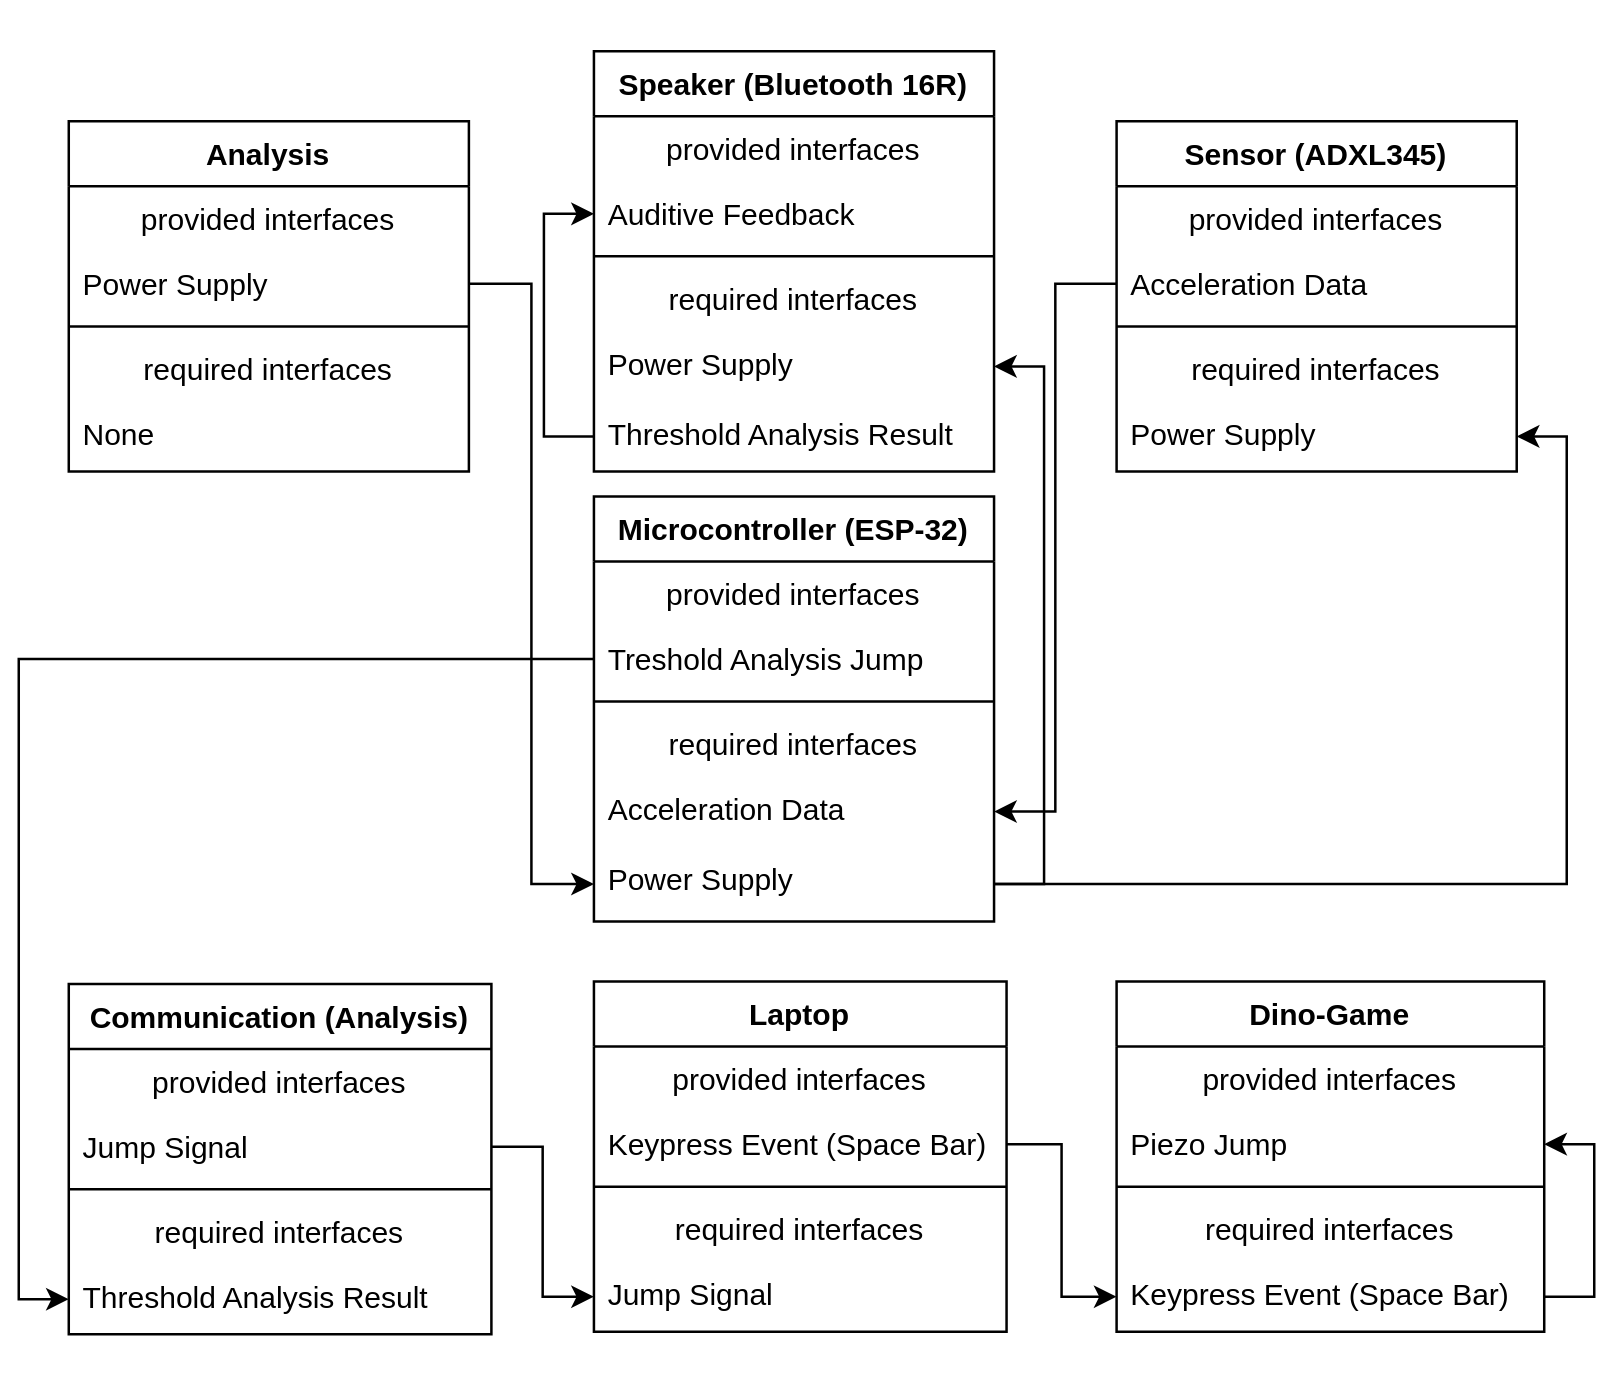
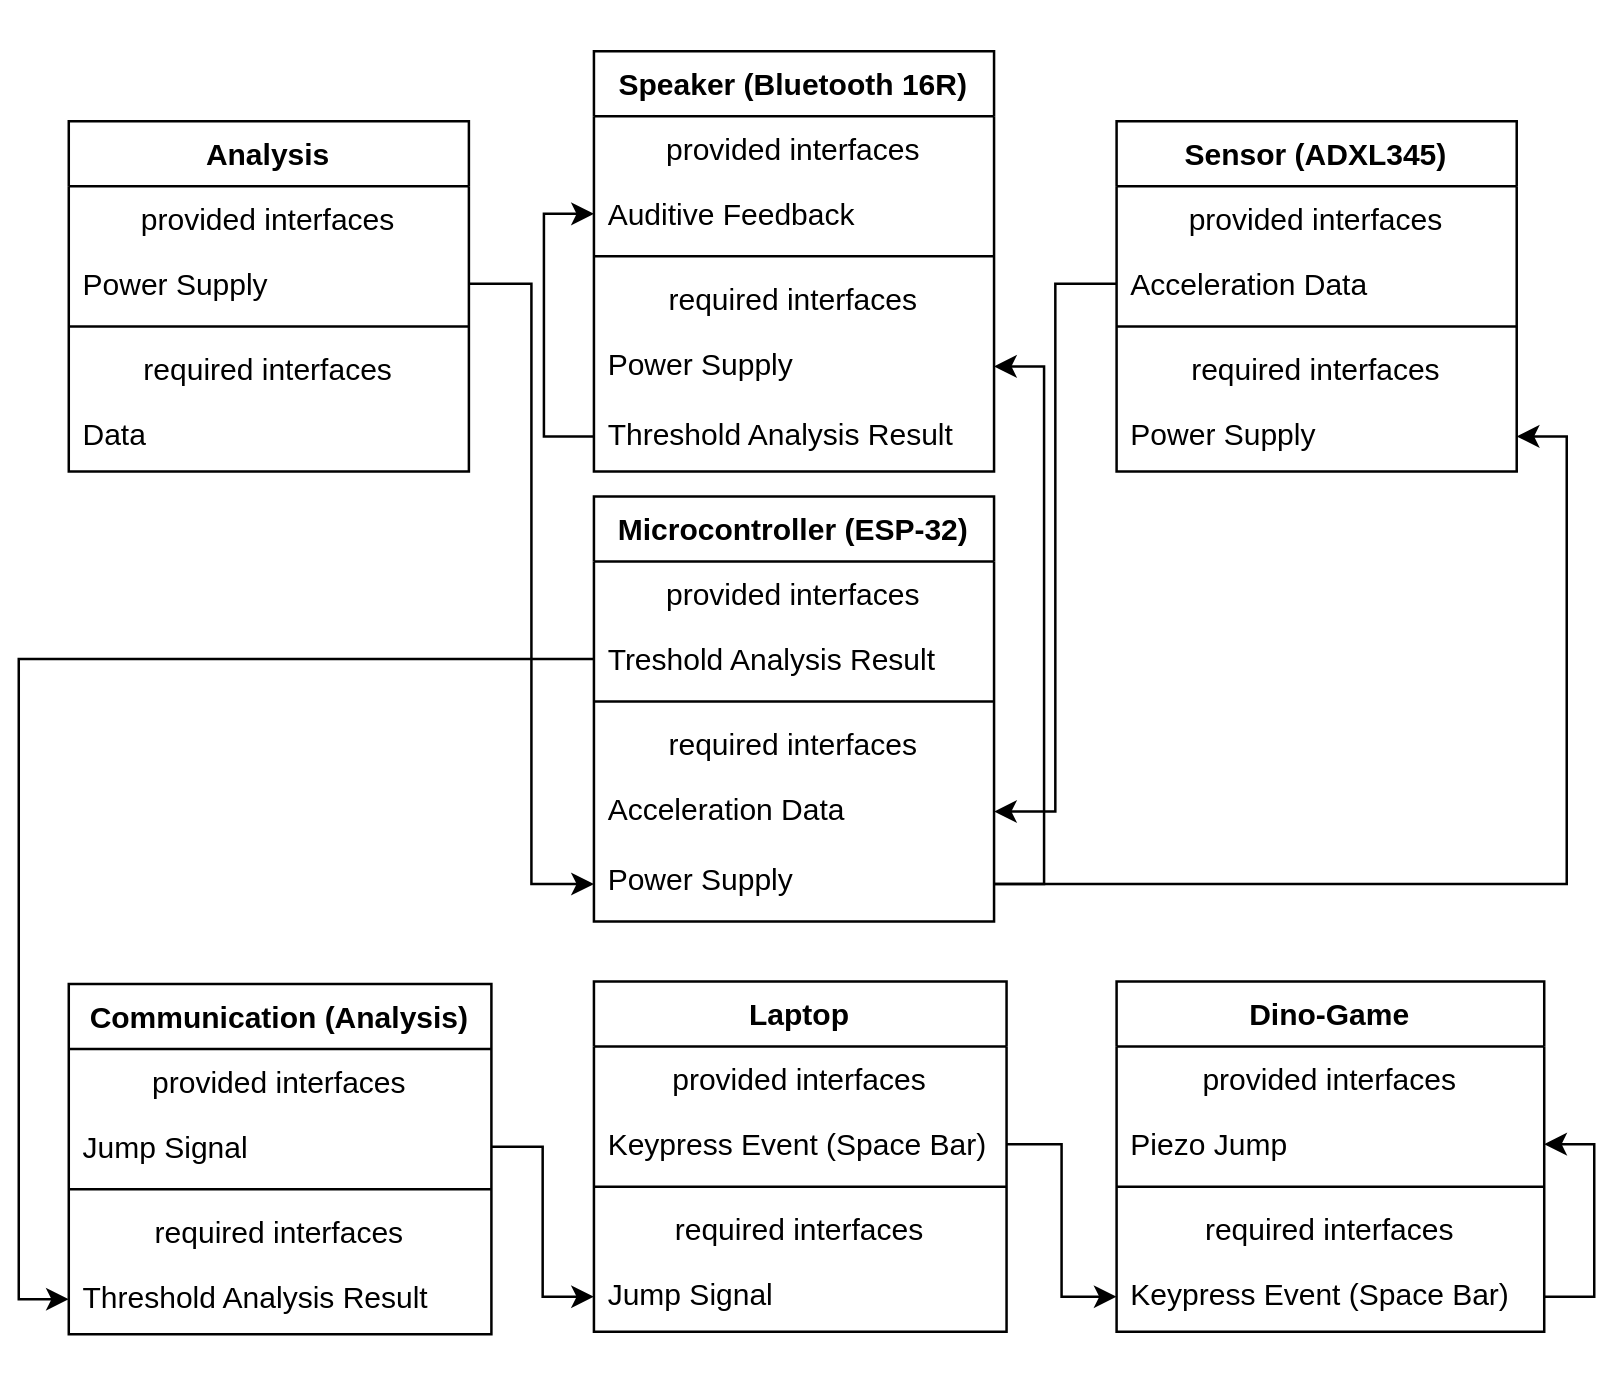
(116, 435) -> (116, 435)
(773, 660) -> (786, 660)
